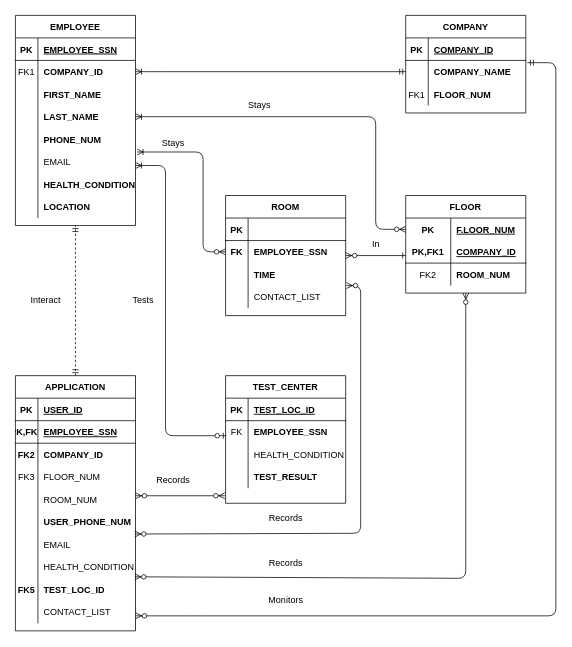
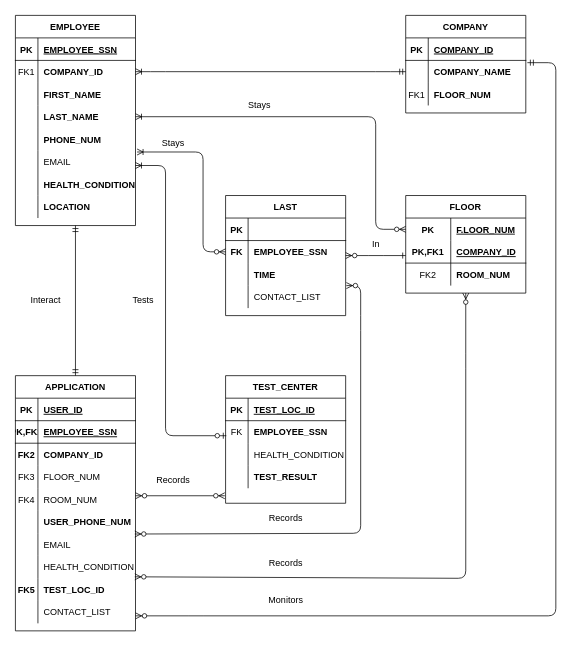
(285, 207) -> (285, 207)
(75, 300) -> (75, 300)
none -> (27, 499)
